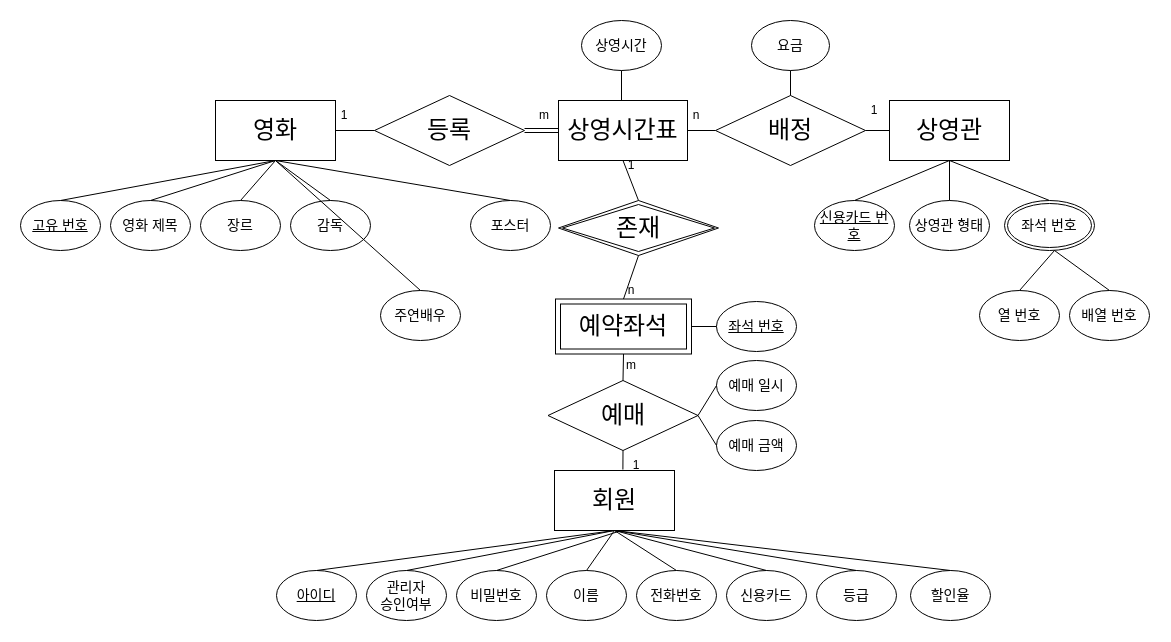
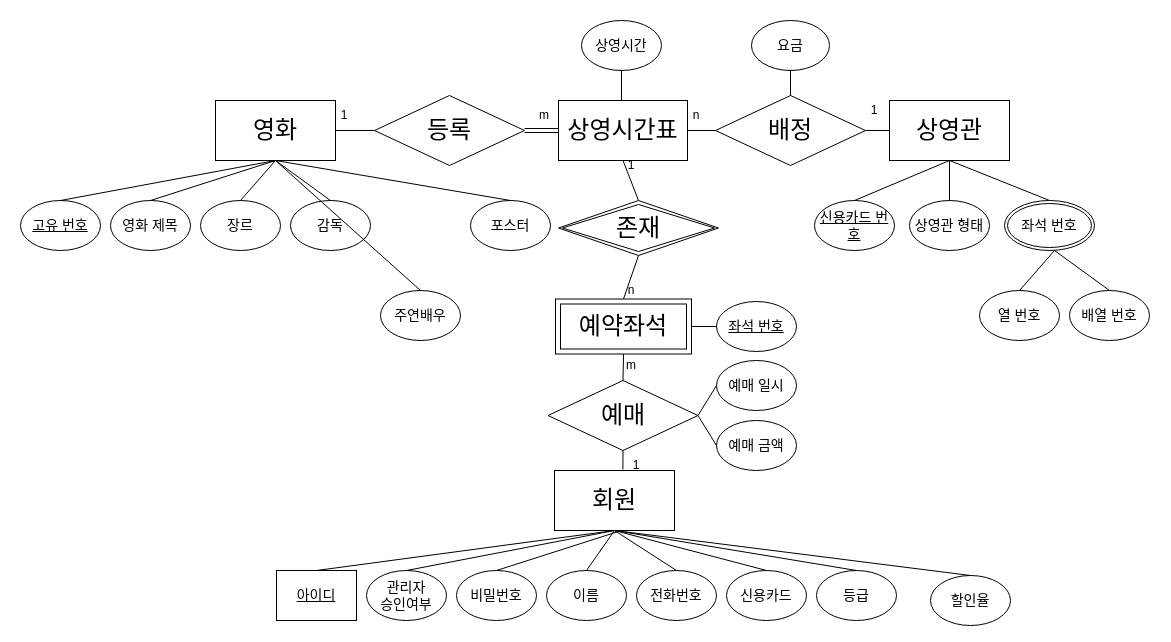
(317, 596) -> (317, 596)
(951, 596) -> (971, 601)
